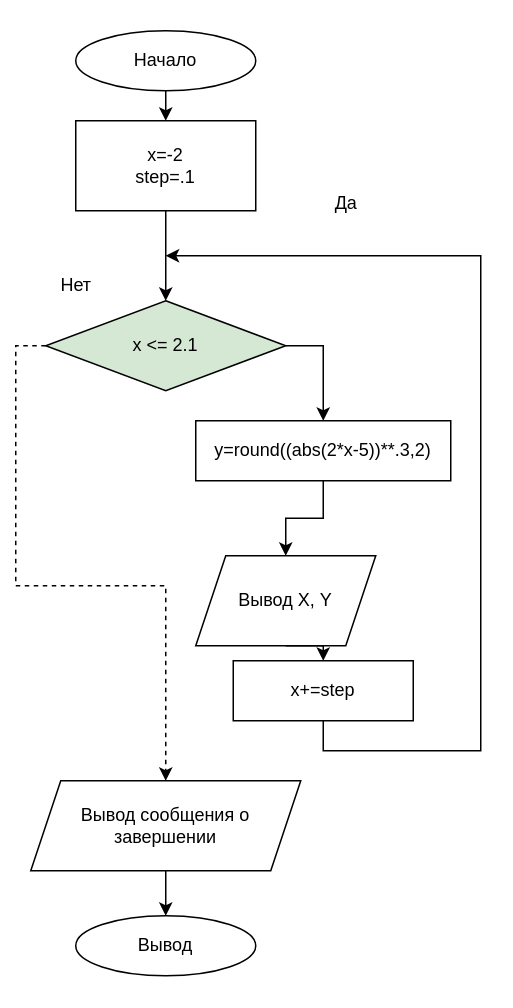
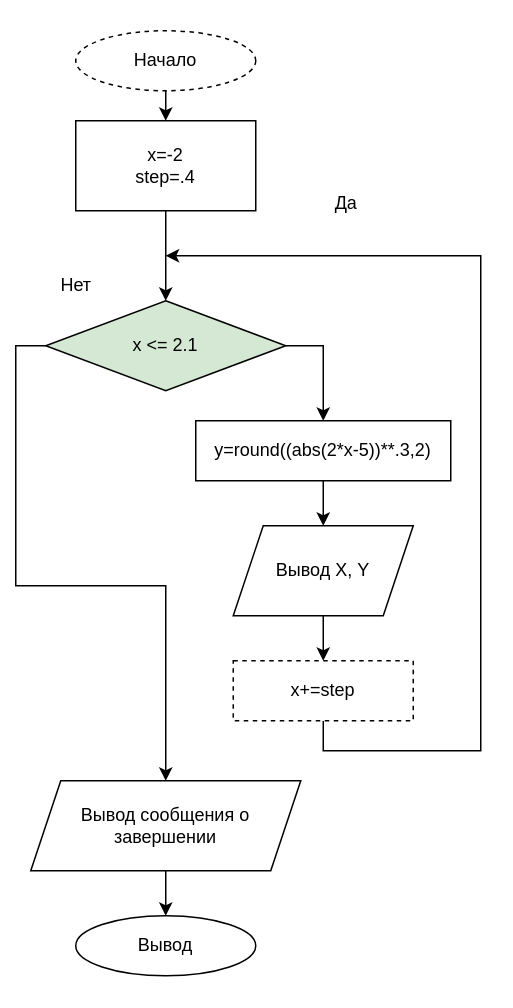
(166, 61) -> (166, 61)
(166, 166) -> (166, 166)
(50, 586) -> (50, 586)
(286, 601) -> (323, 571)
(323, 691) -> (323, 691)
